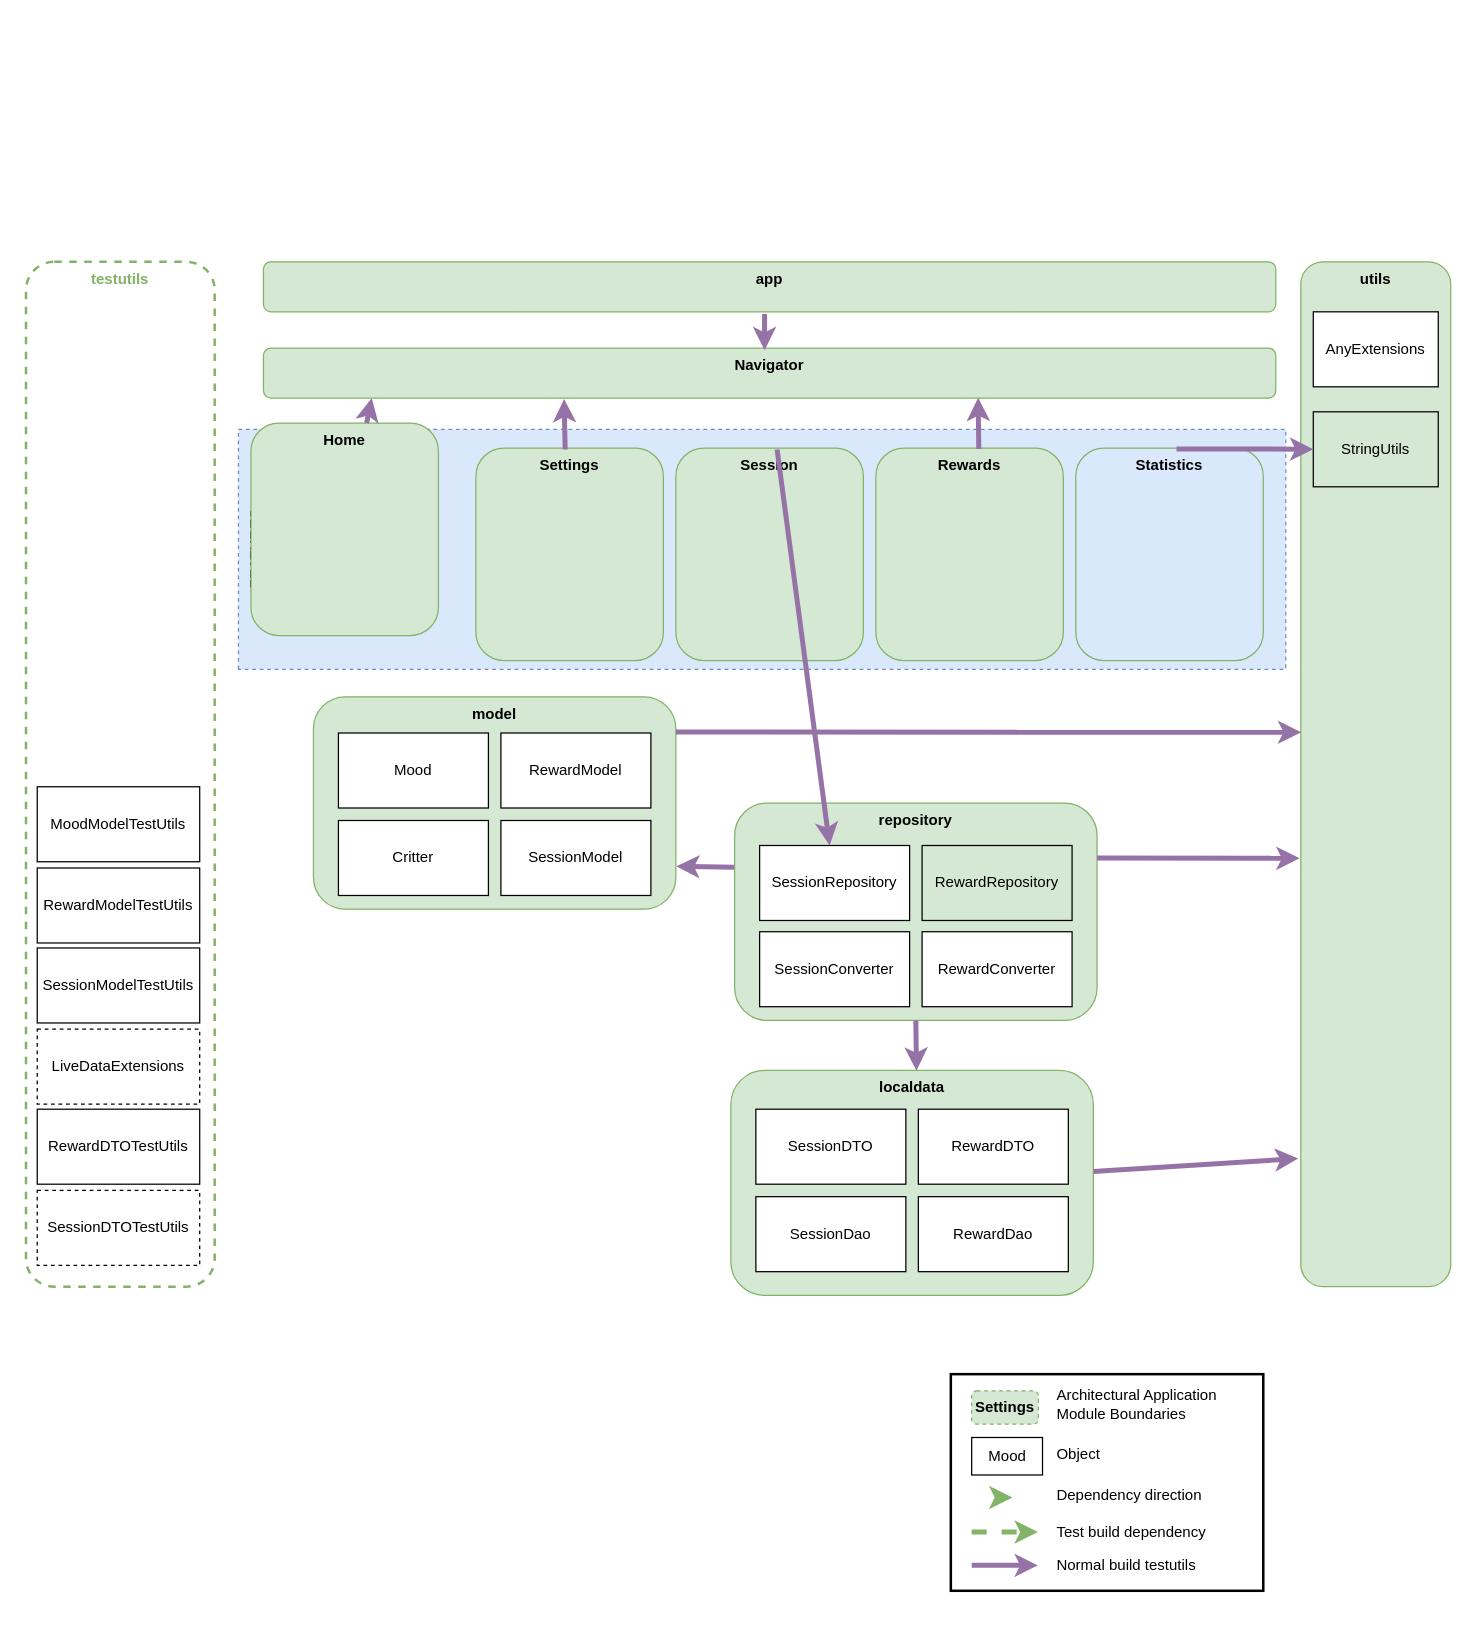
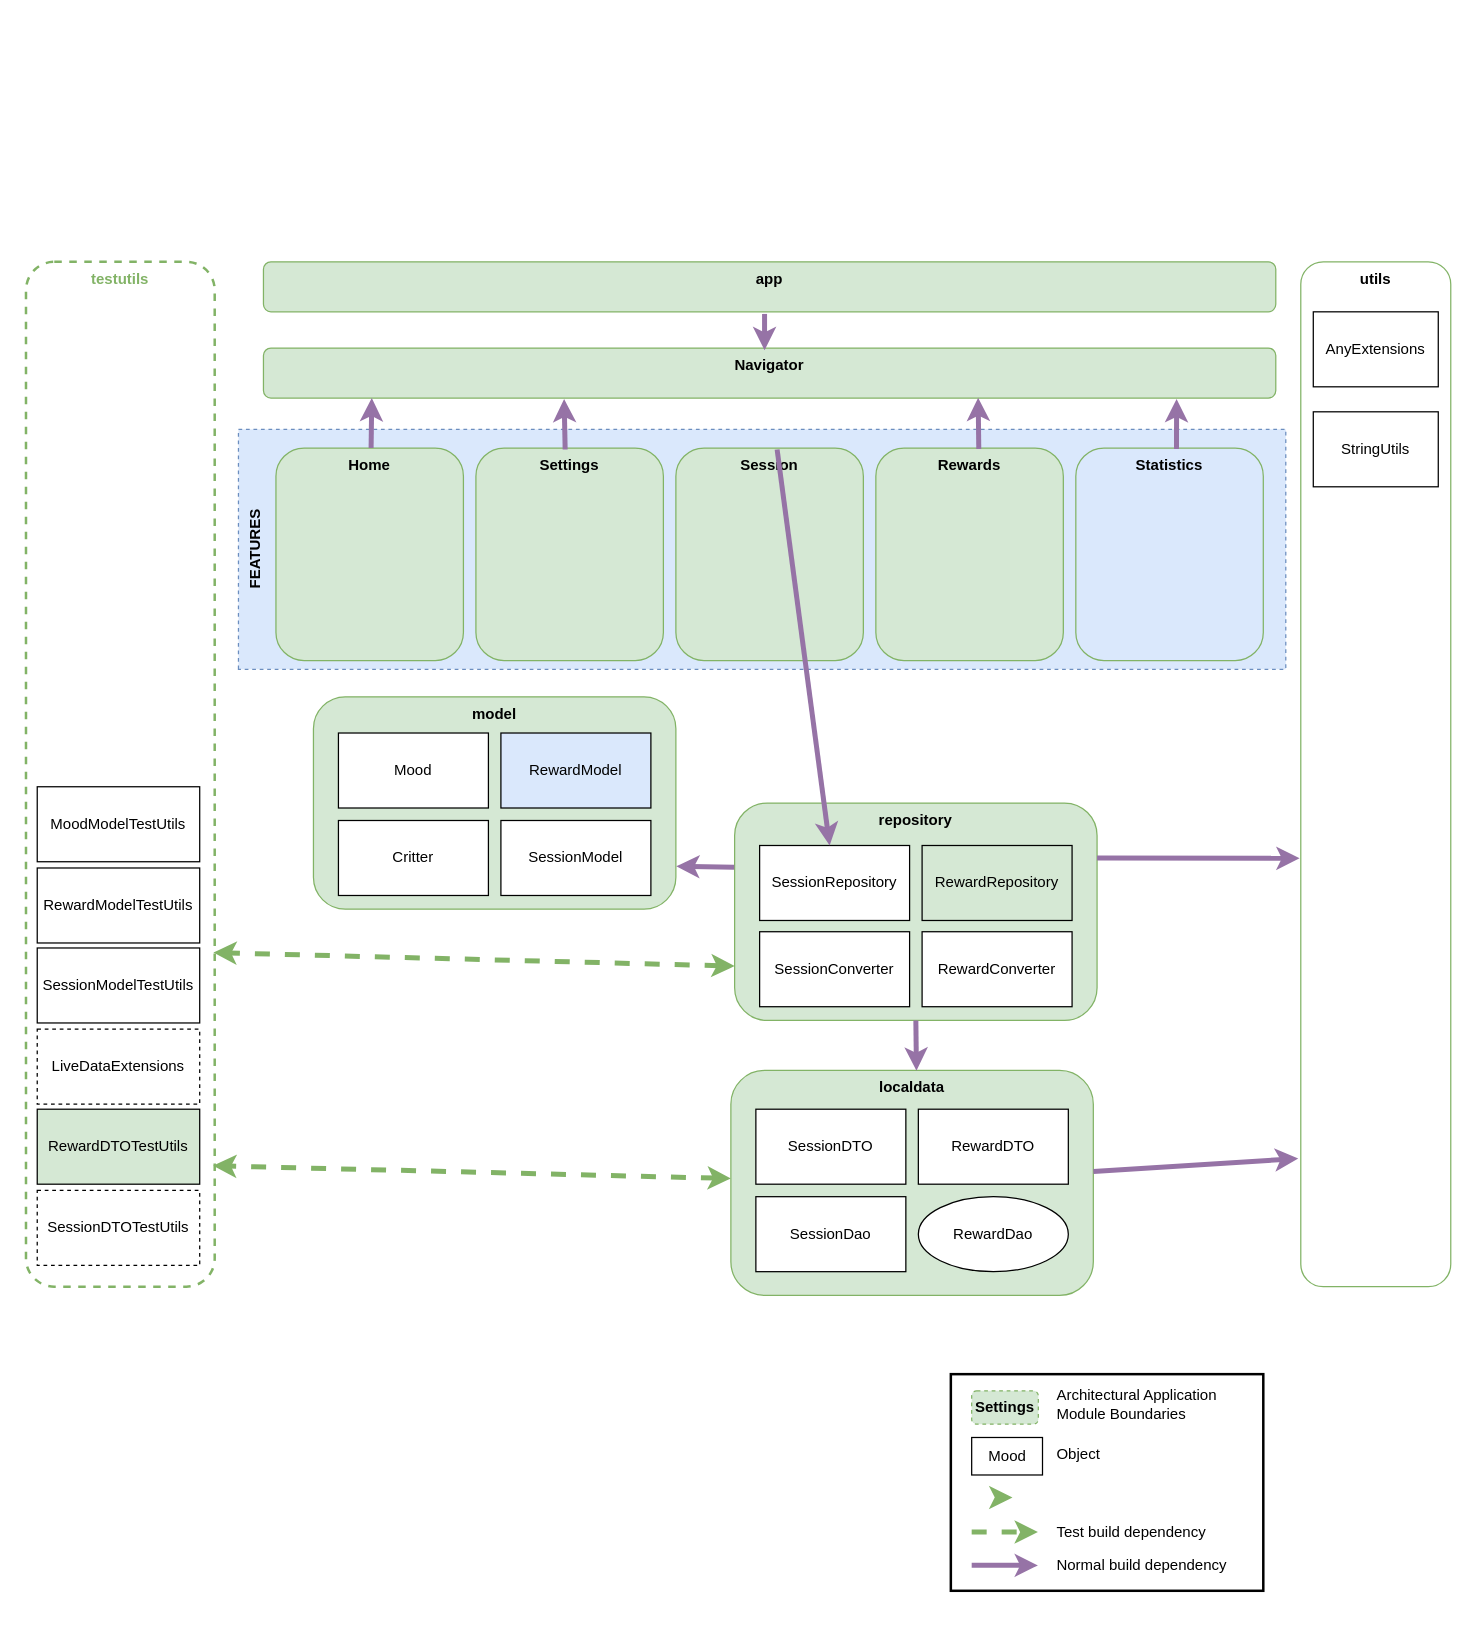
(1237, 449) -> (1176, 431)
(1376, 449) -> (1376, 449)
(344, 529) -> (369, 554)
(981, 732) -> none
(576, 771) -> (576, 771)
(1376, 774) -> (1376, 774)
none -> (682, 965)
(118, 1147) -> (118, 1147)
none -> (678, 1177)
(993, 1234) -> (993, 1234)
(1155, 1496) -> none
(1136, 1566) -> (1144, 1566)
